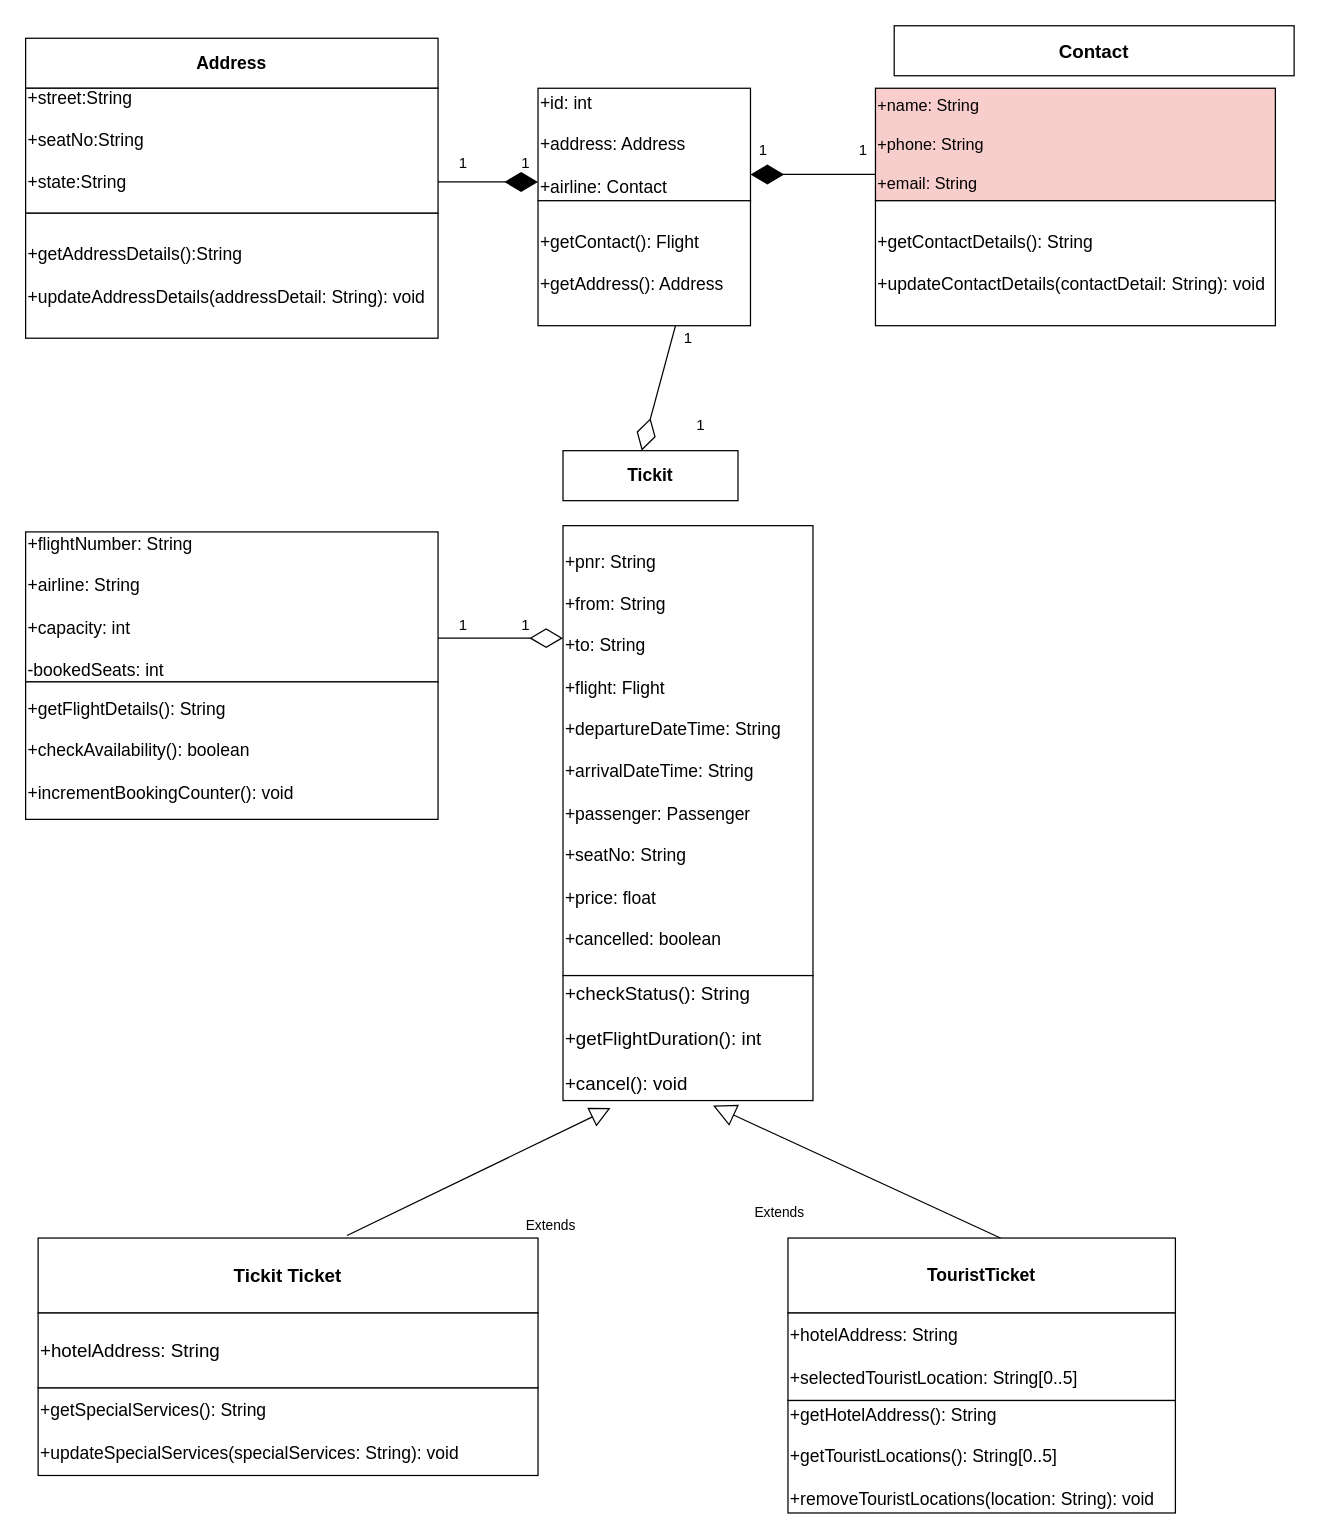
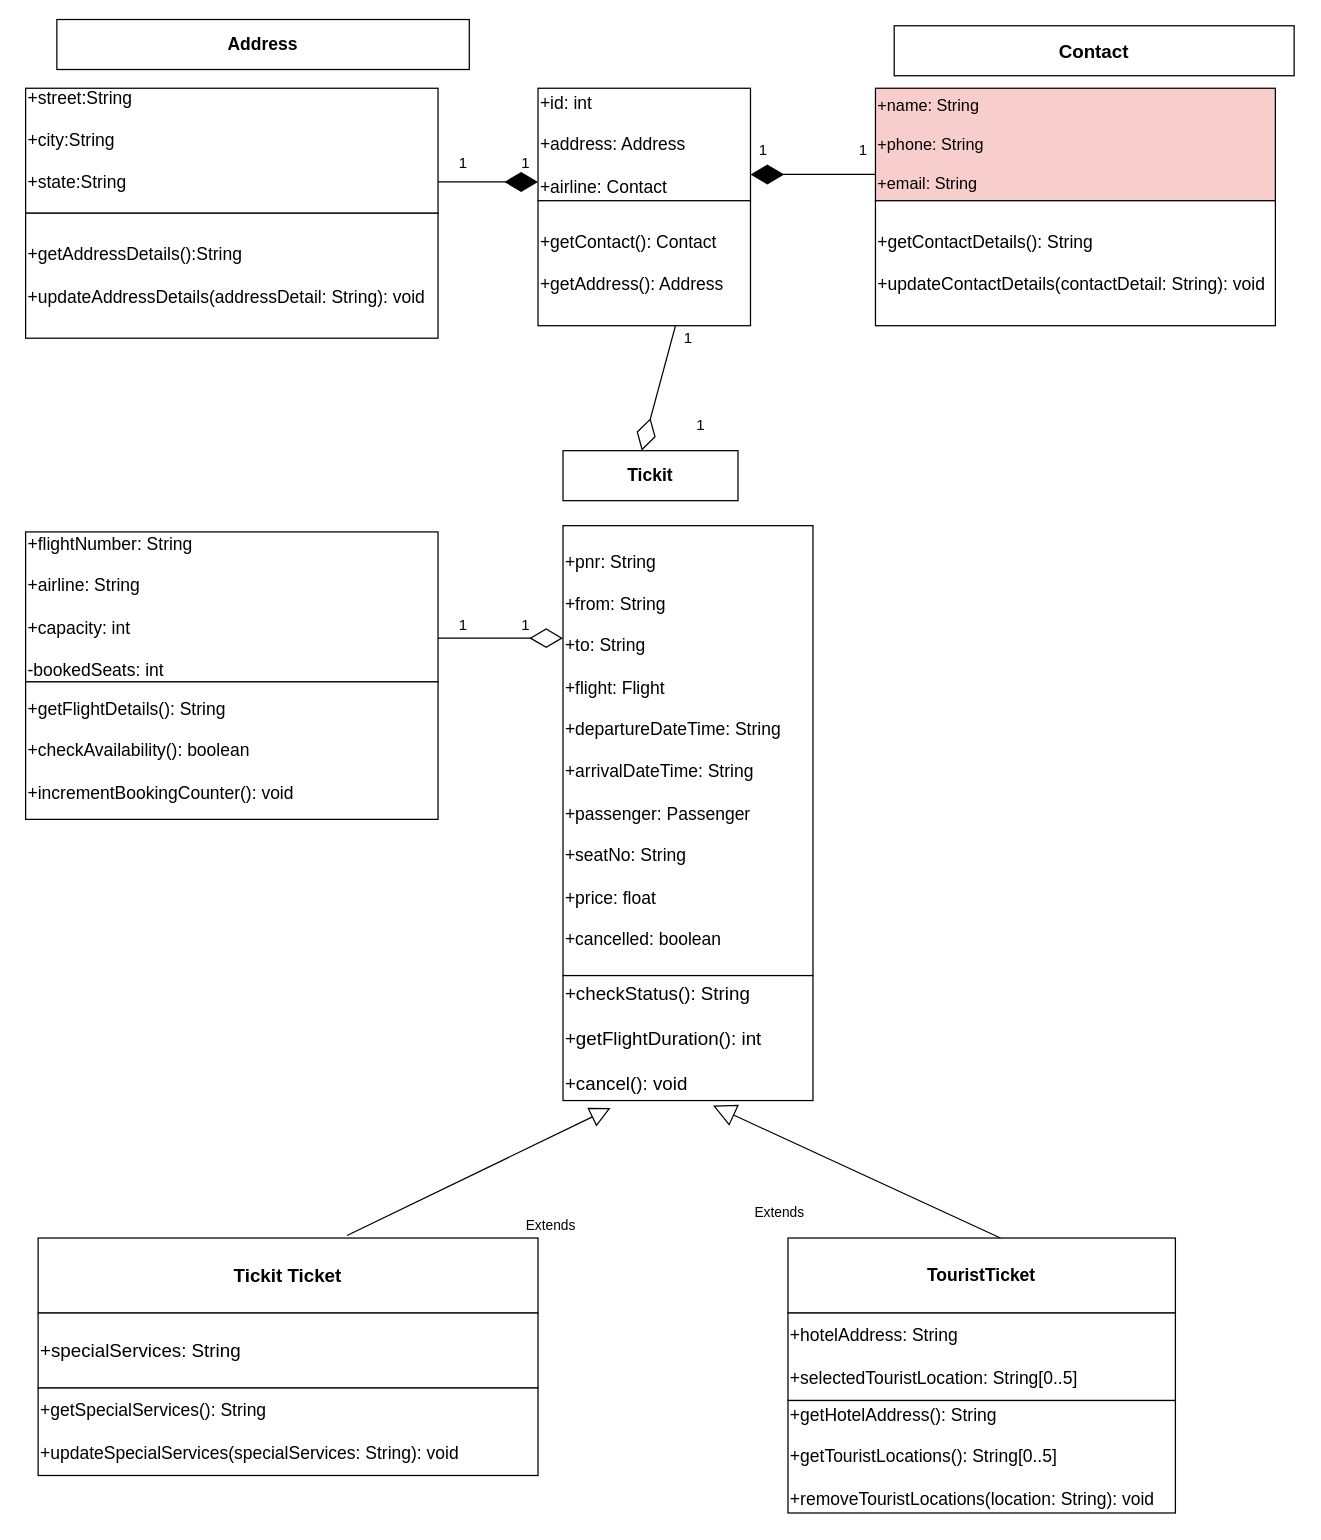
(232, 63) -> (263, 44)
(83, 151) -> (83, 151)
(629, 263) -> (629, 263)
(121, 1351) -> (130, 1351)
